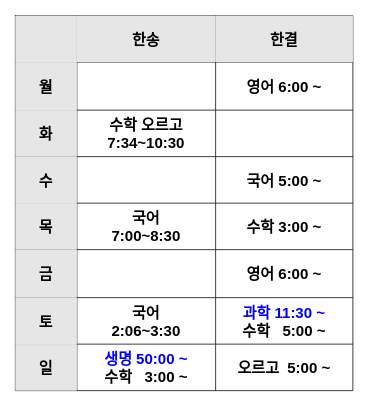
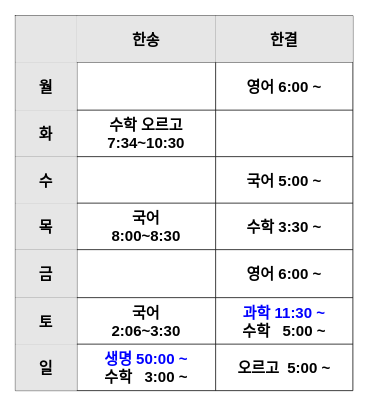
(146, 226) -> (146, 226)
(284, 226) -> (284, 226)
